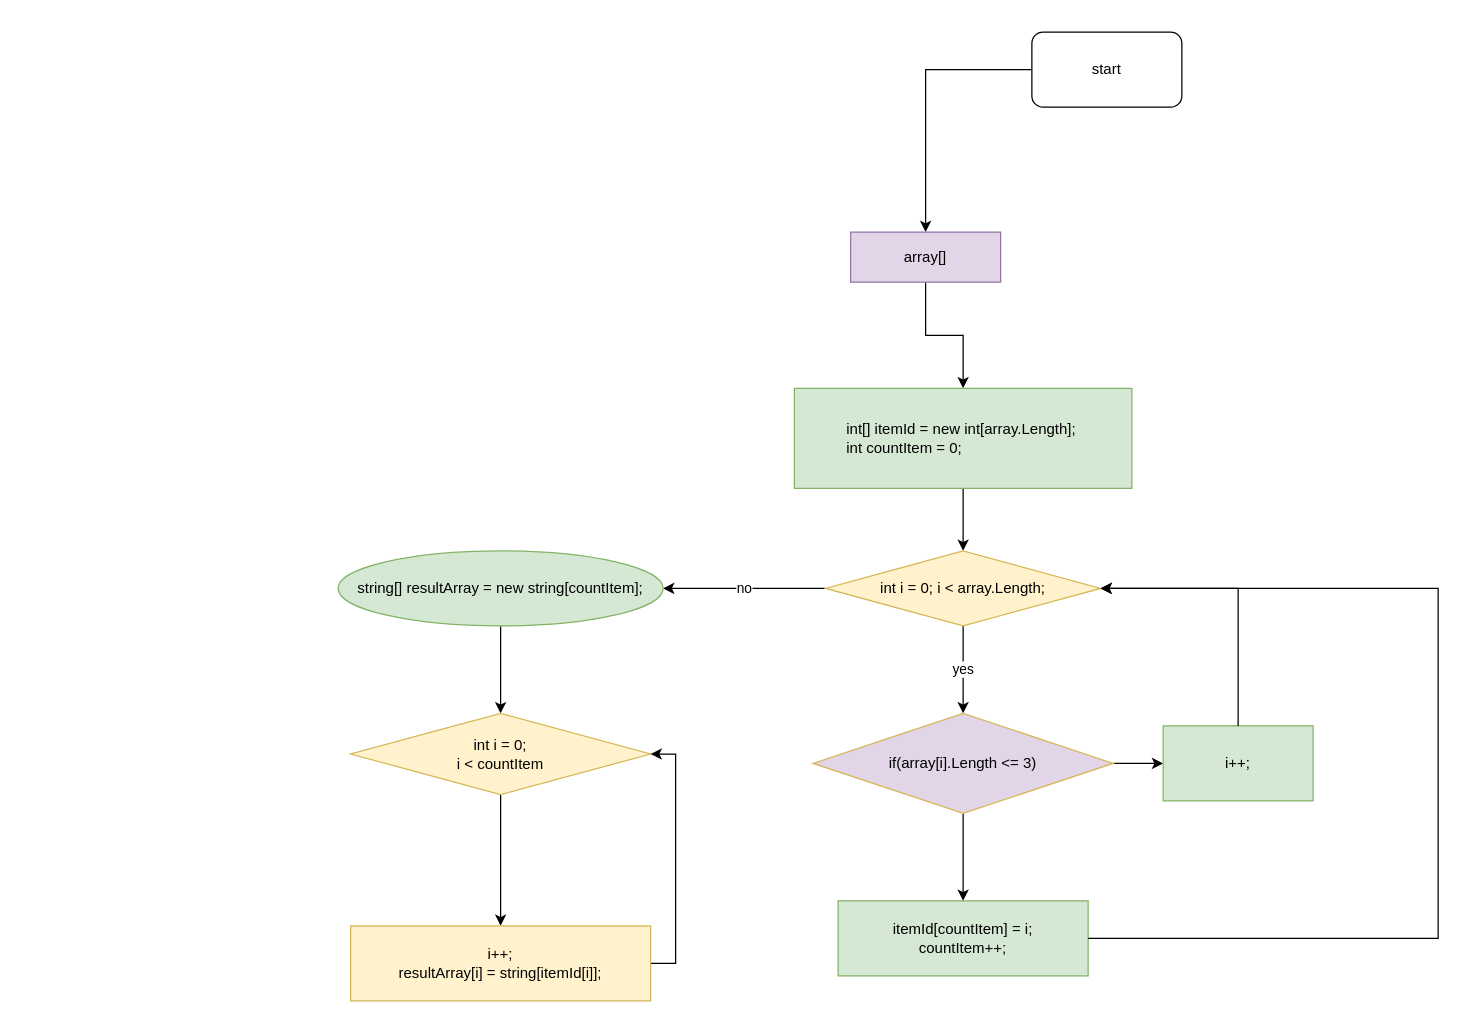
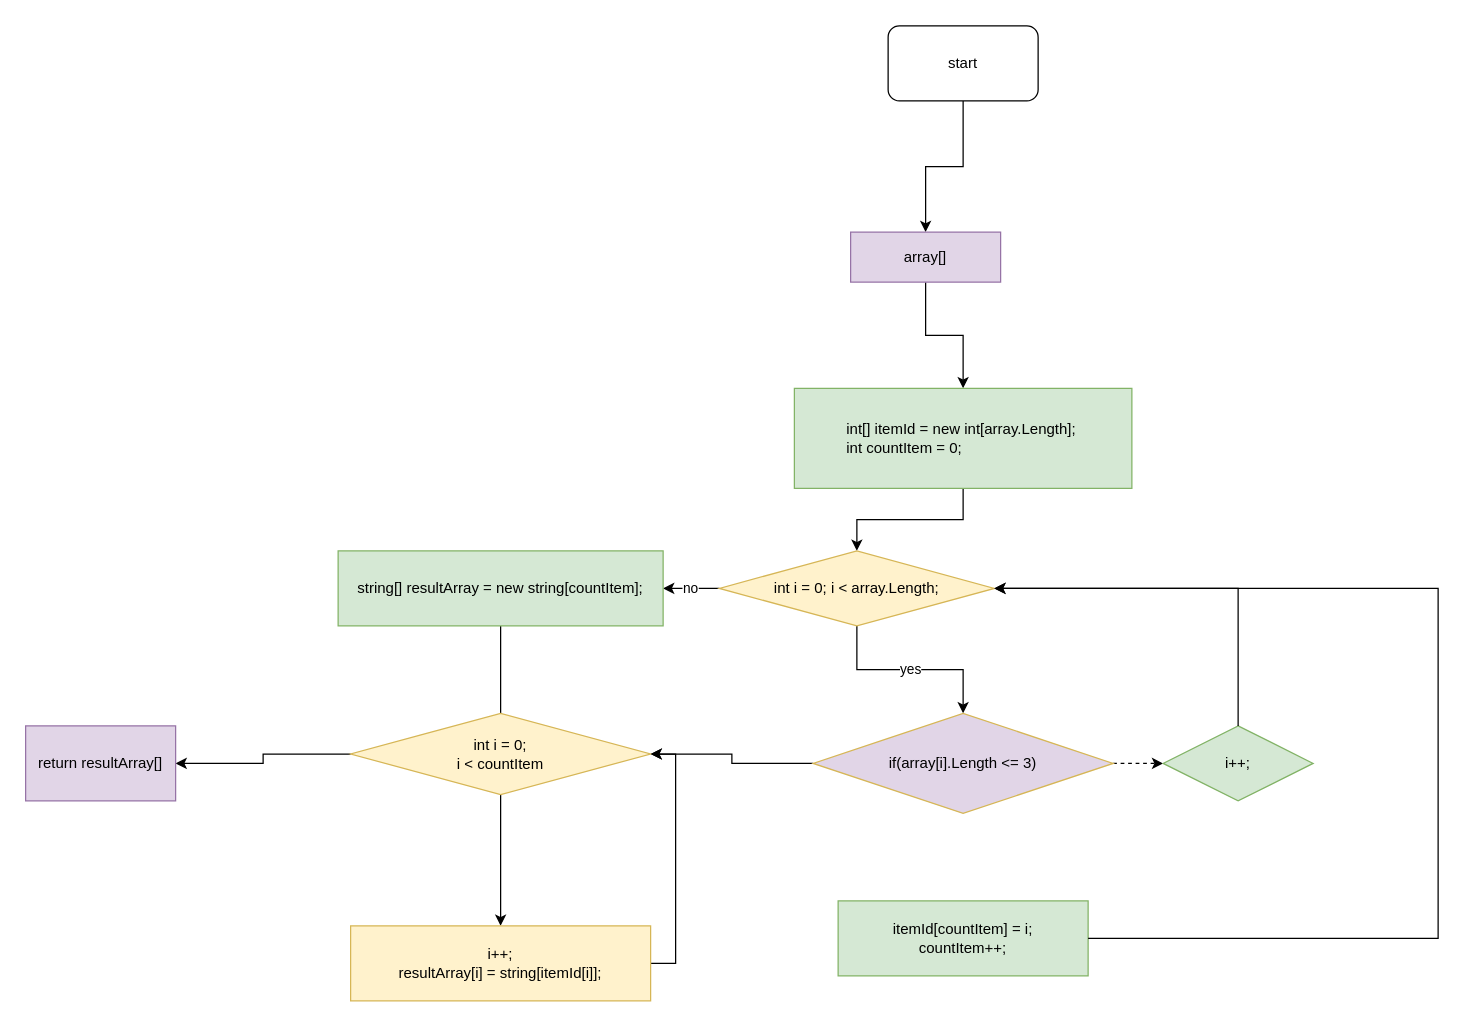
(1107, 69) -> (963, 63)
(501, 588) -> (501, 588)
(963, 588) -> (857, 588)
(501, 703) -> (501, 706)
none -> (263, 755)
none -> (101, 763)
(1133, 763) -> (1133, 763)
(1238, 763) -> (1238, 763)
(963, 852) -> (741, 763)
